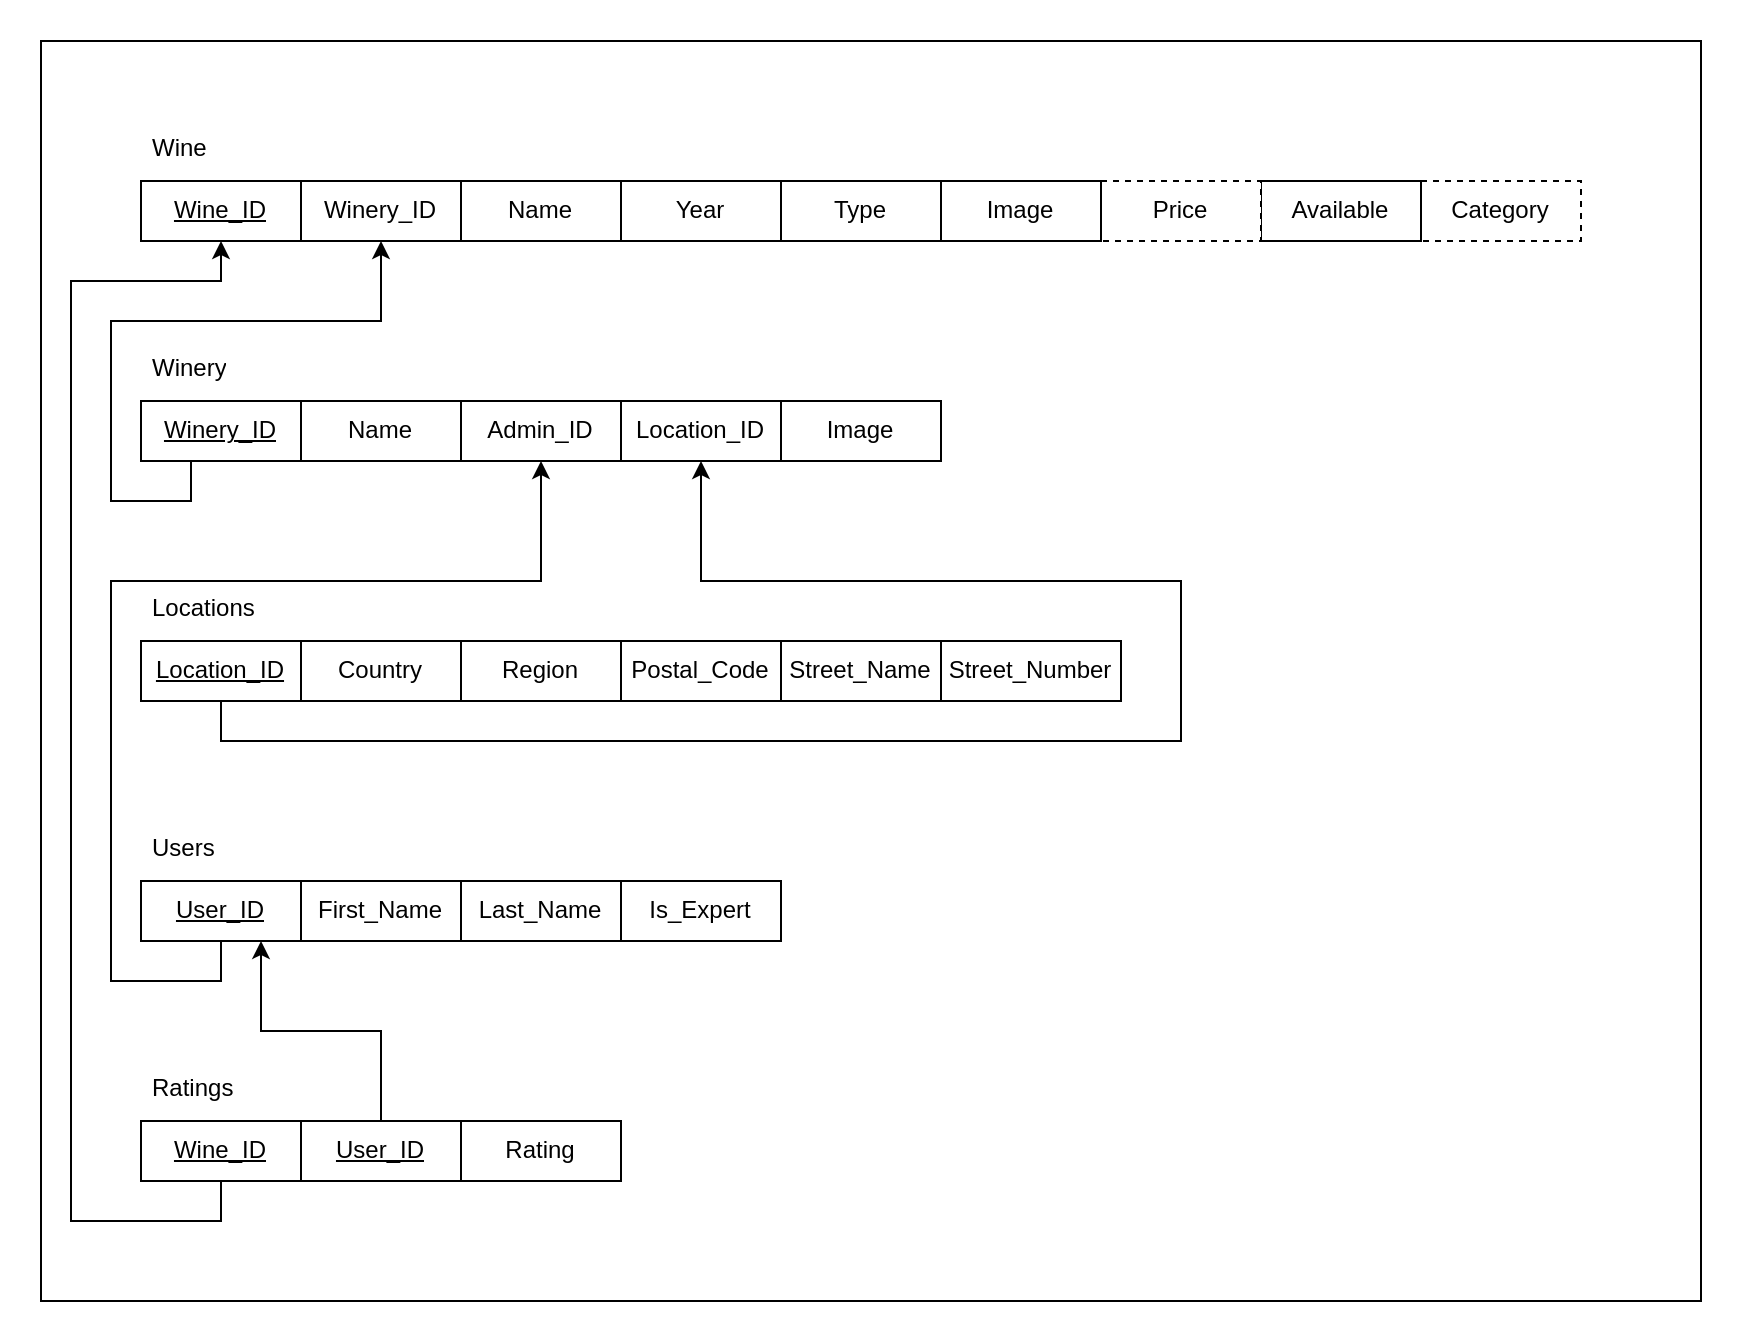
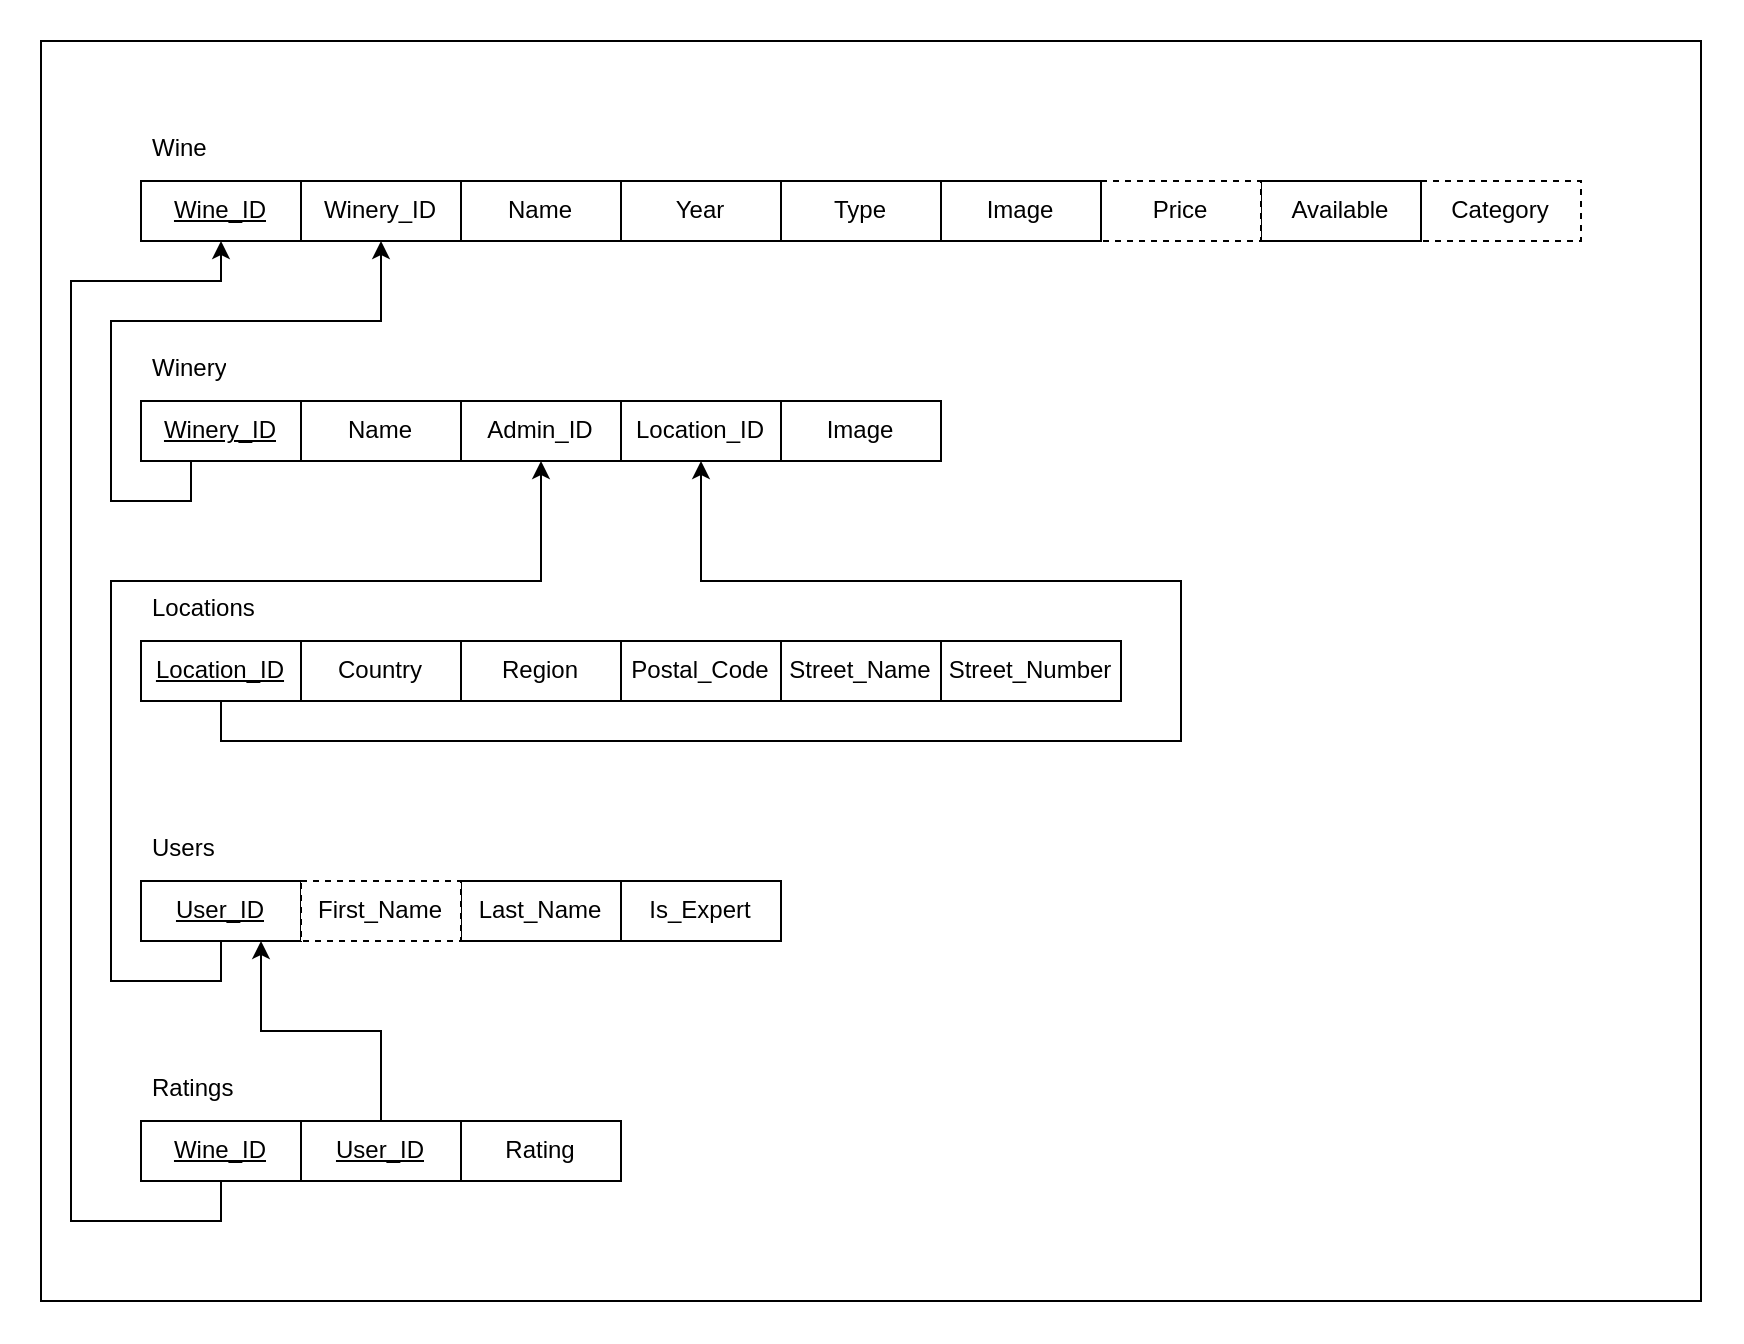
(381, 911) -> (381, 911)
